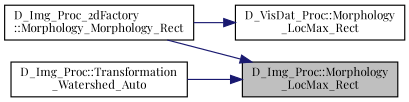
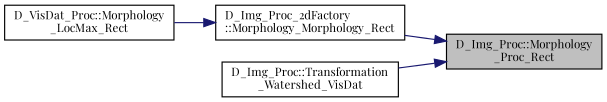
(209, 23) -> (189, 23)
(99, 79) -> (310, 79)
(320, 79) -> (524, 52)
